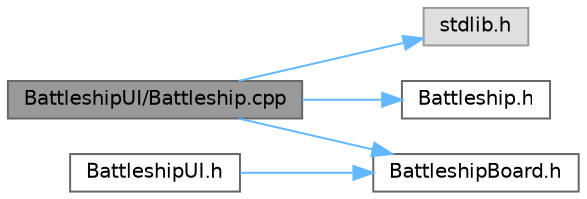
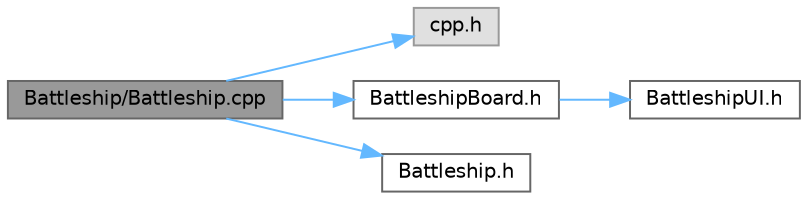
(476, 27) -> (456, 27)
(155, 100) -> (145, 100)
(297, 173) -> (585, 100)
